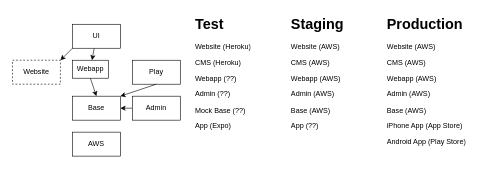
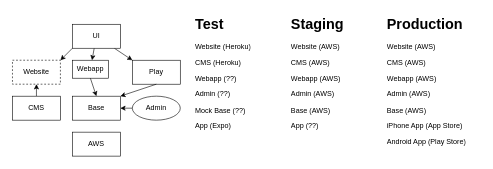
none -> (122, 54)
none -> (36, 92)
none -> (36, 108)
(156, 108) -> (156, 108)
